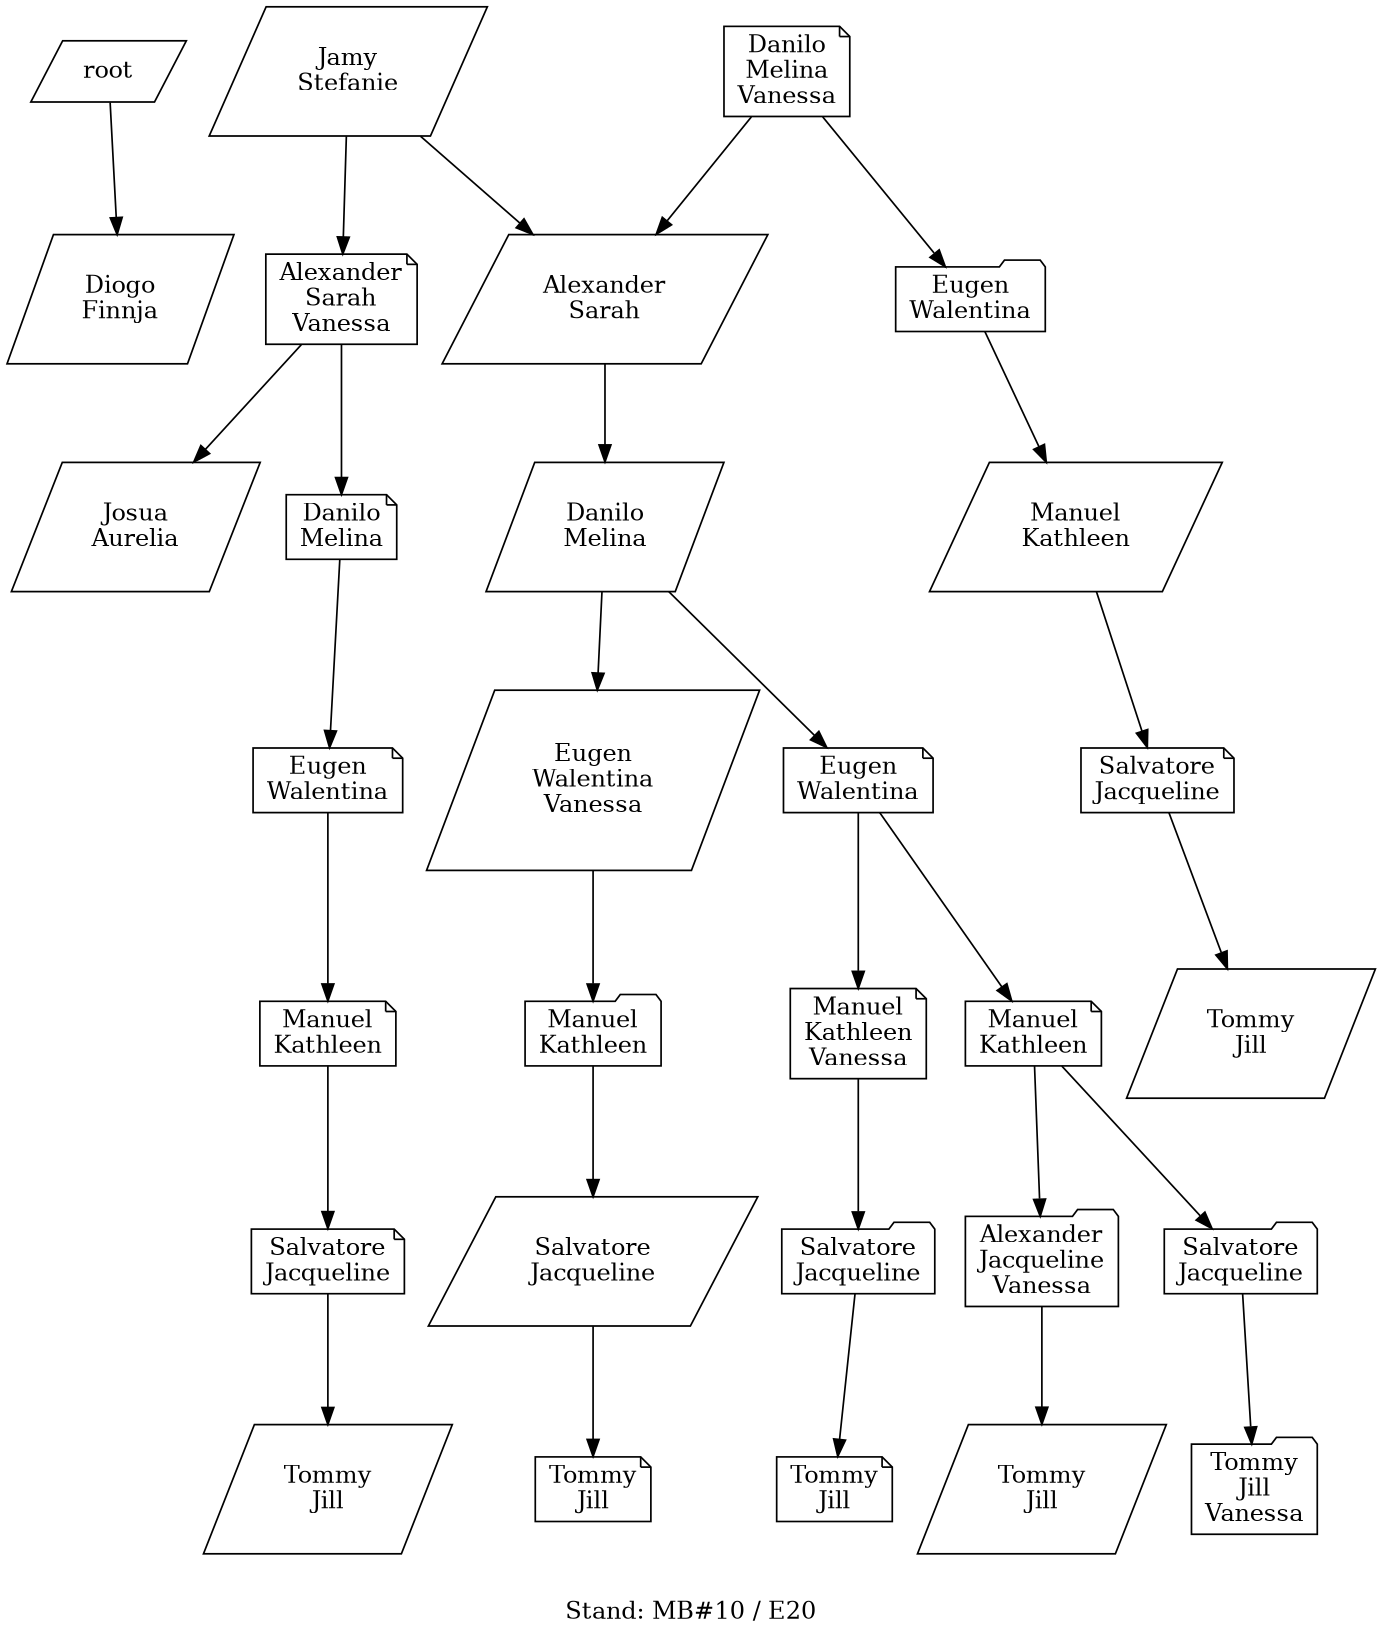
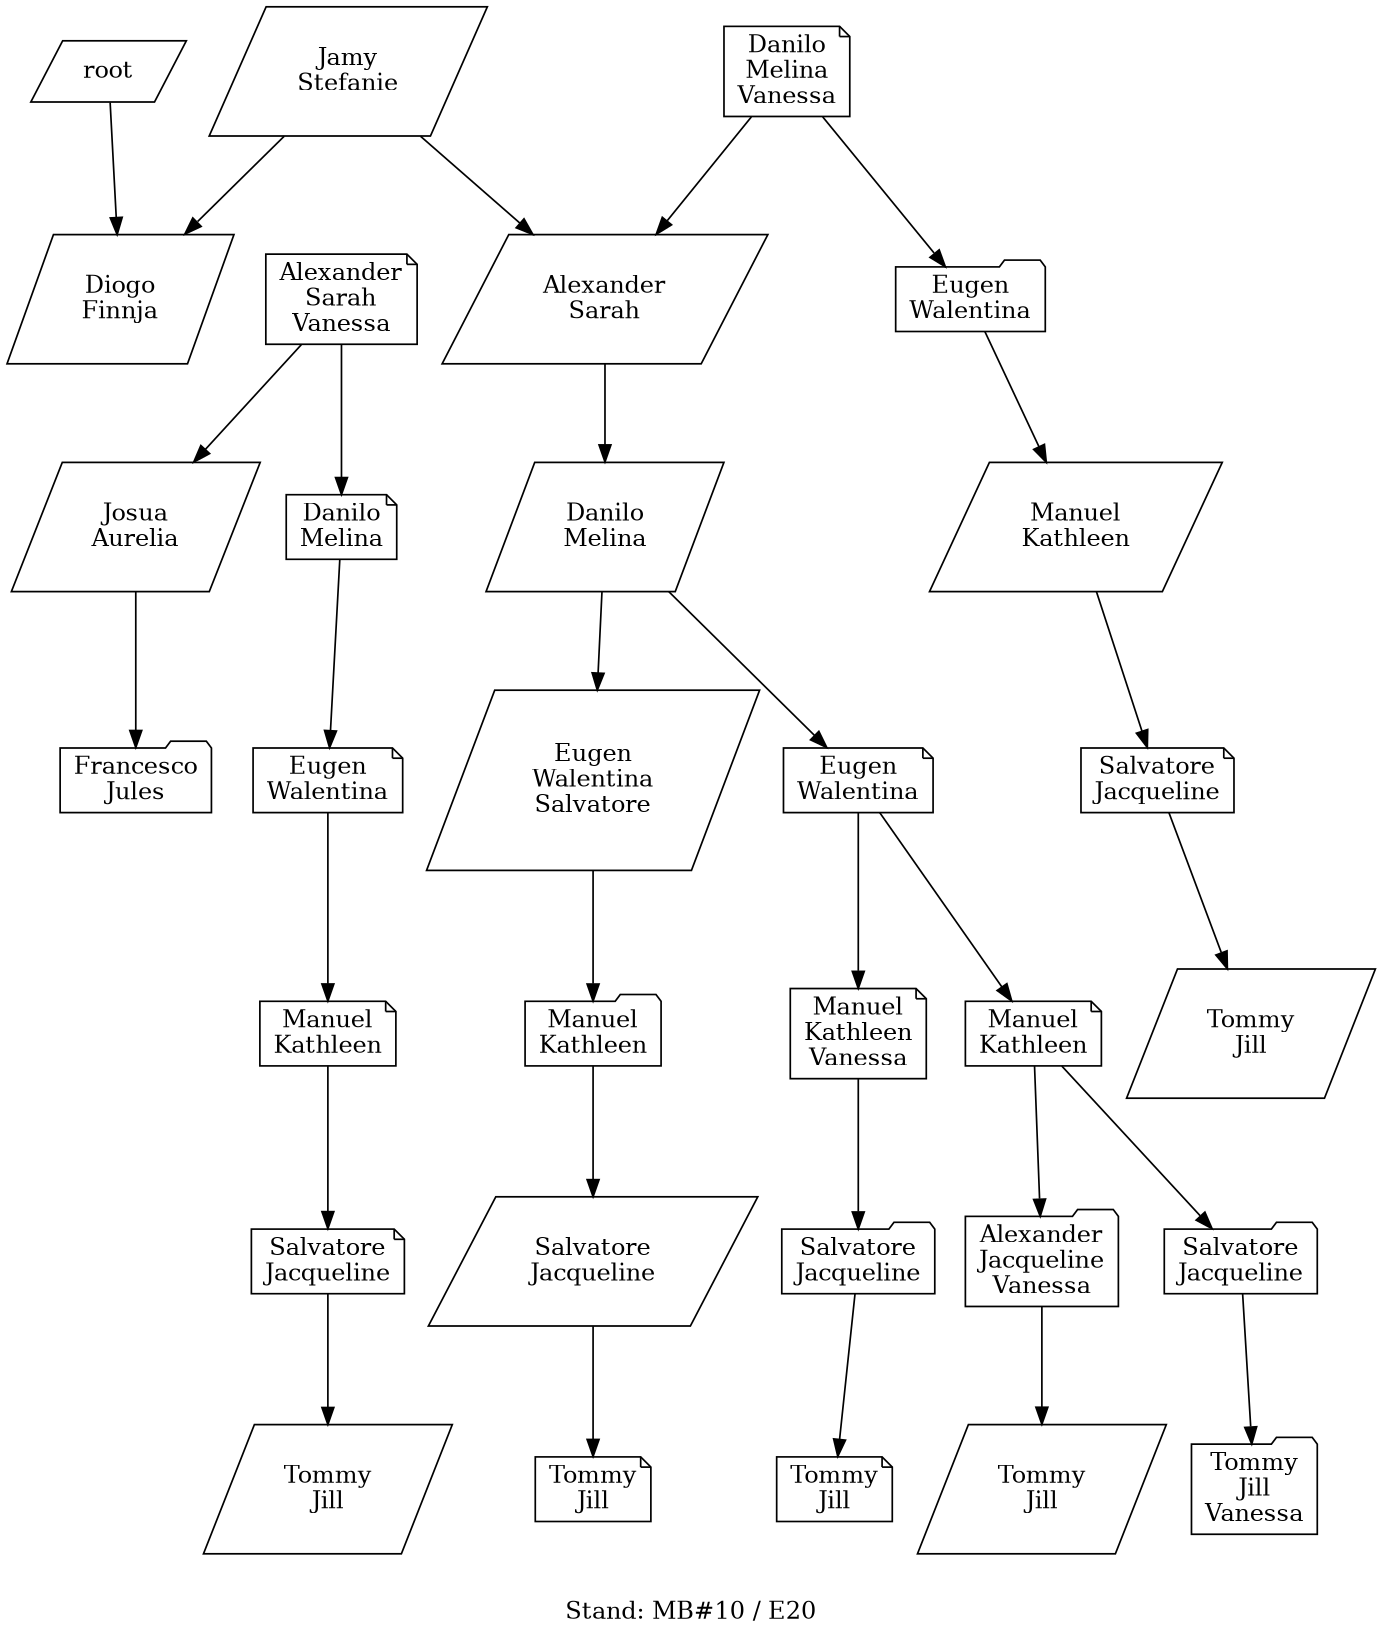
(345, 187) -> (241, 179)
none -> (136, 780)
(593, 780) -> (593, 780)
